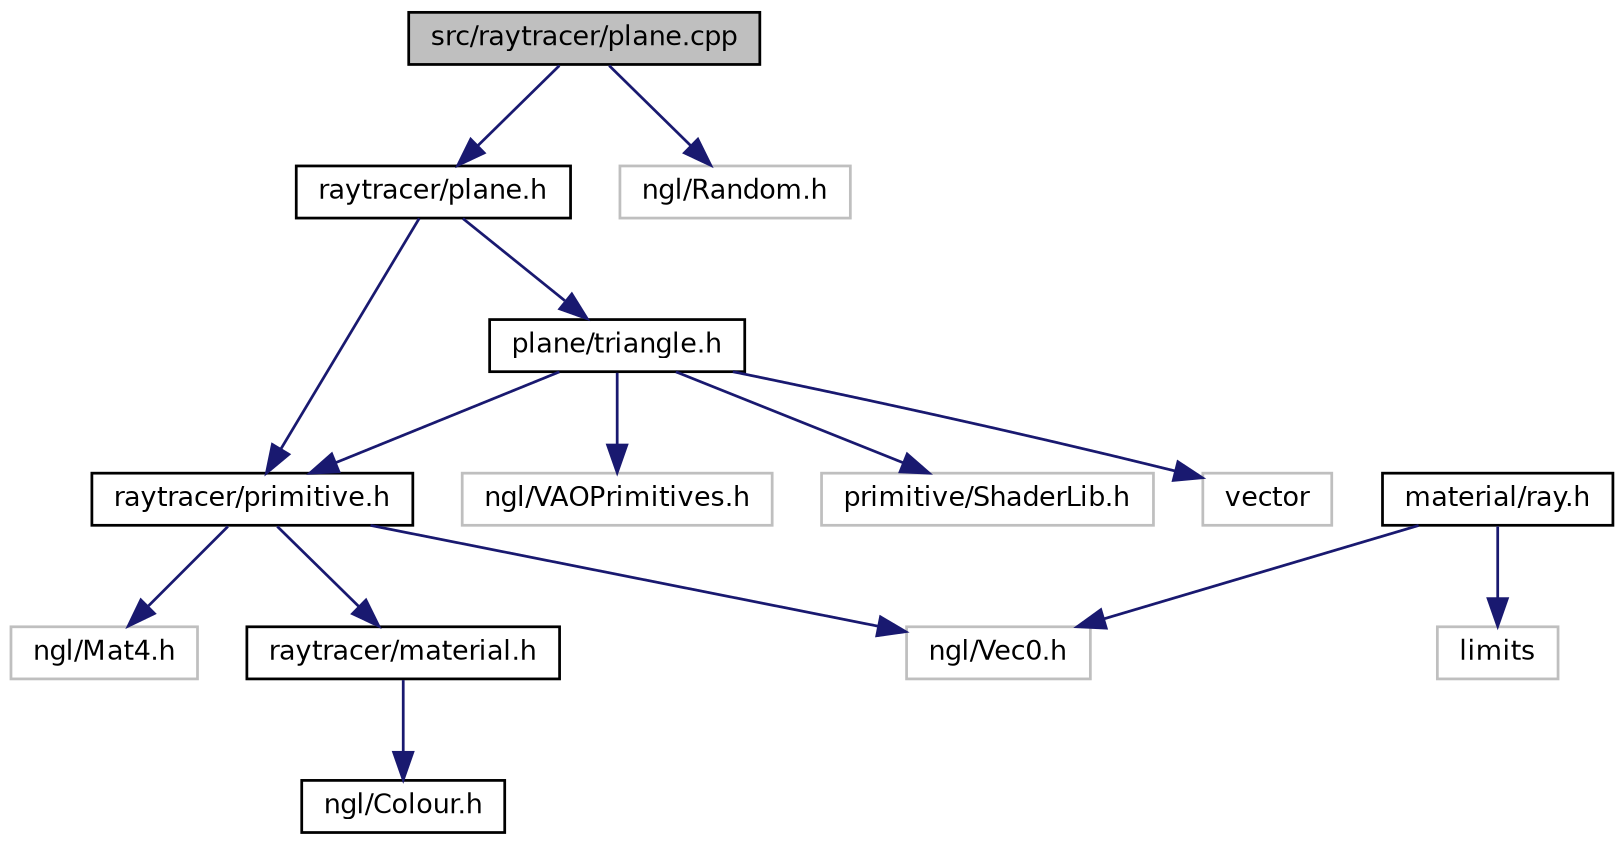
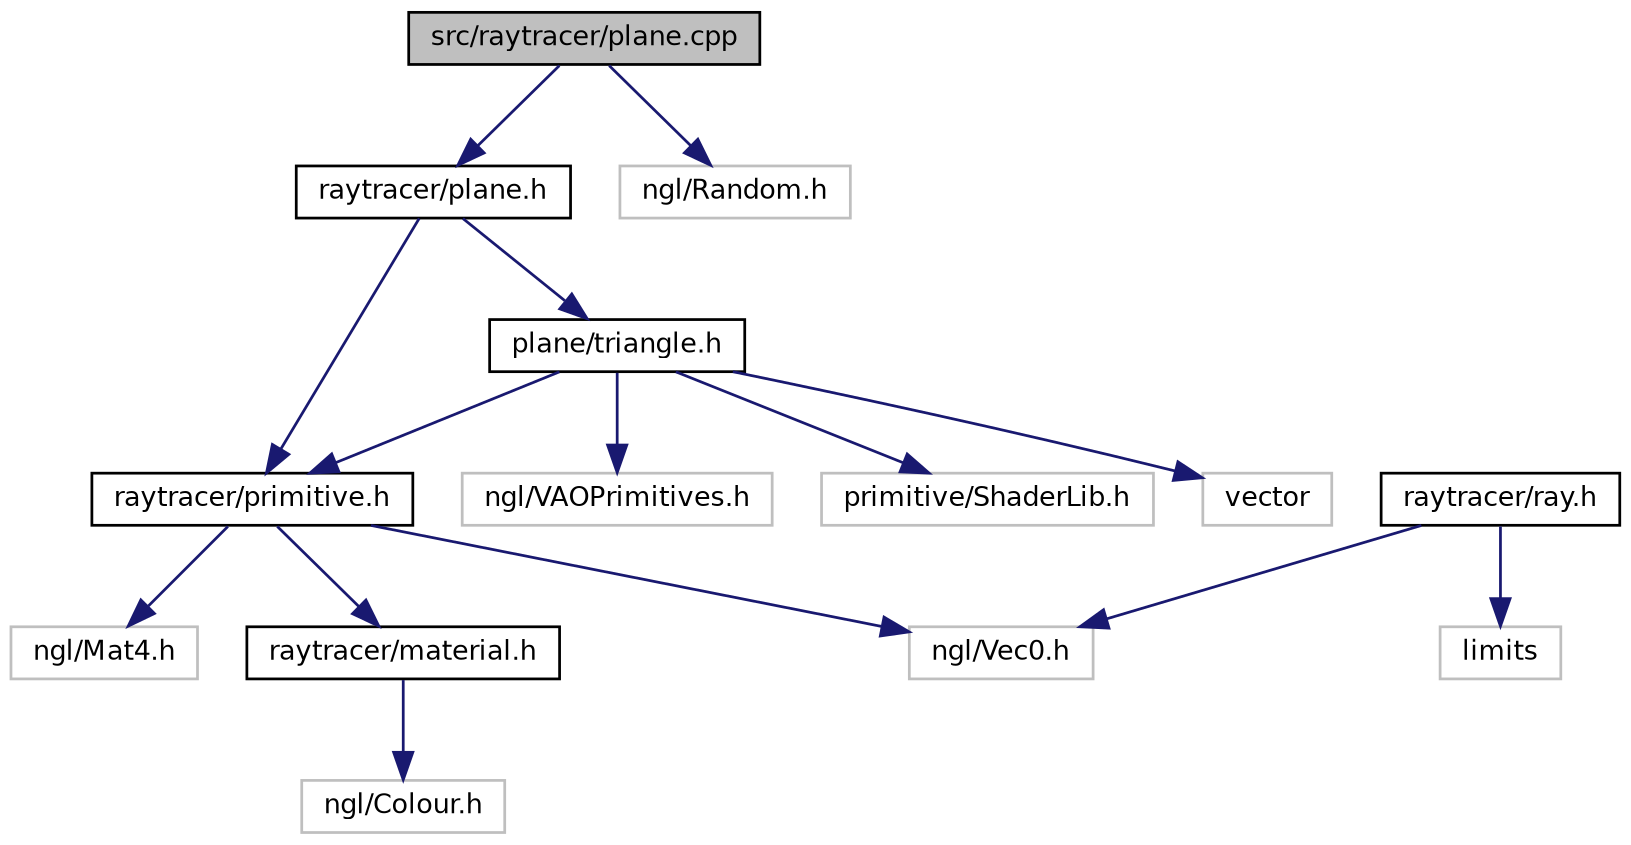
(1498, 499) -> (1500, 499)
(403, 806) -> (403, 806)
